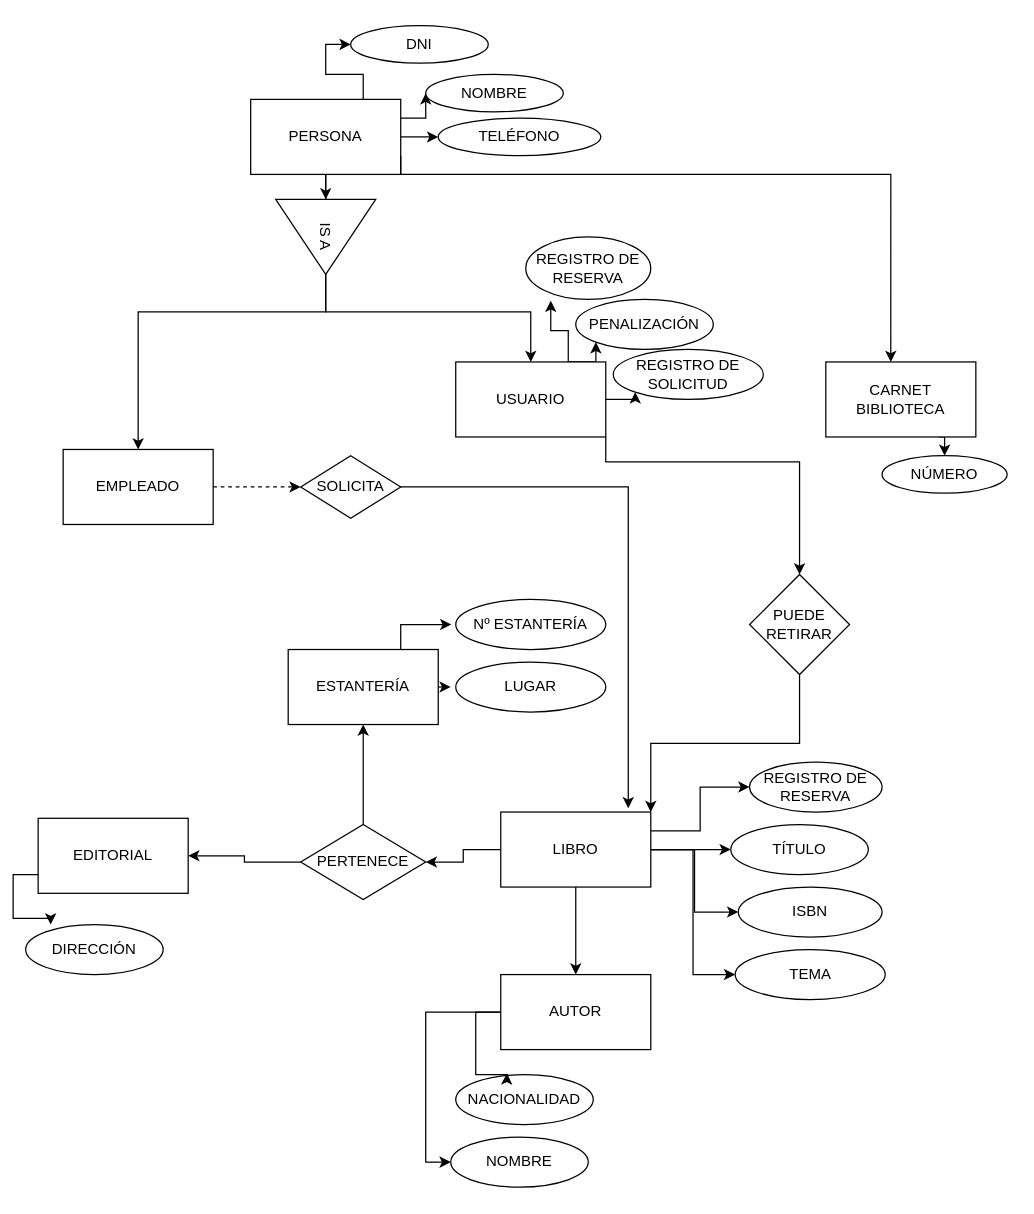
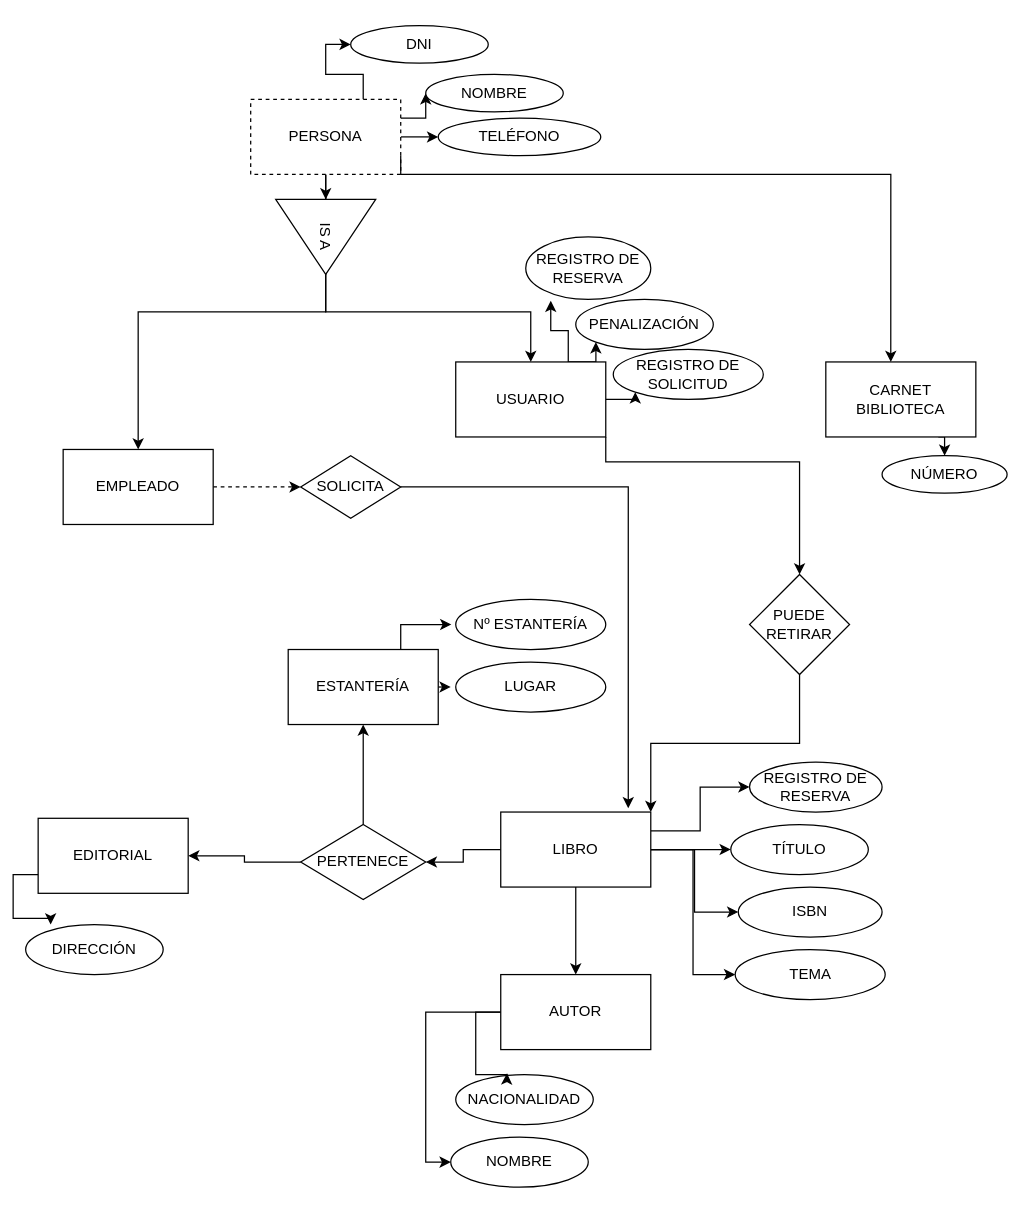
(326, 137) -> (326, 137)
